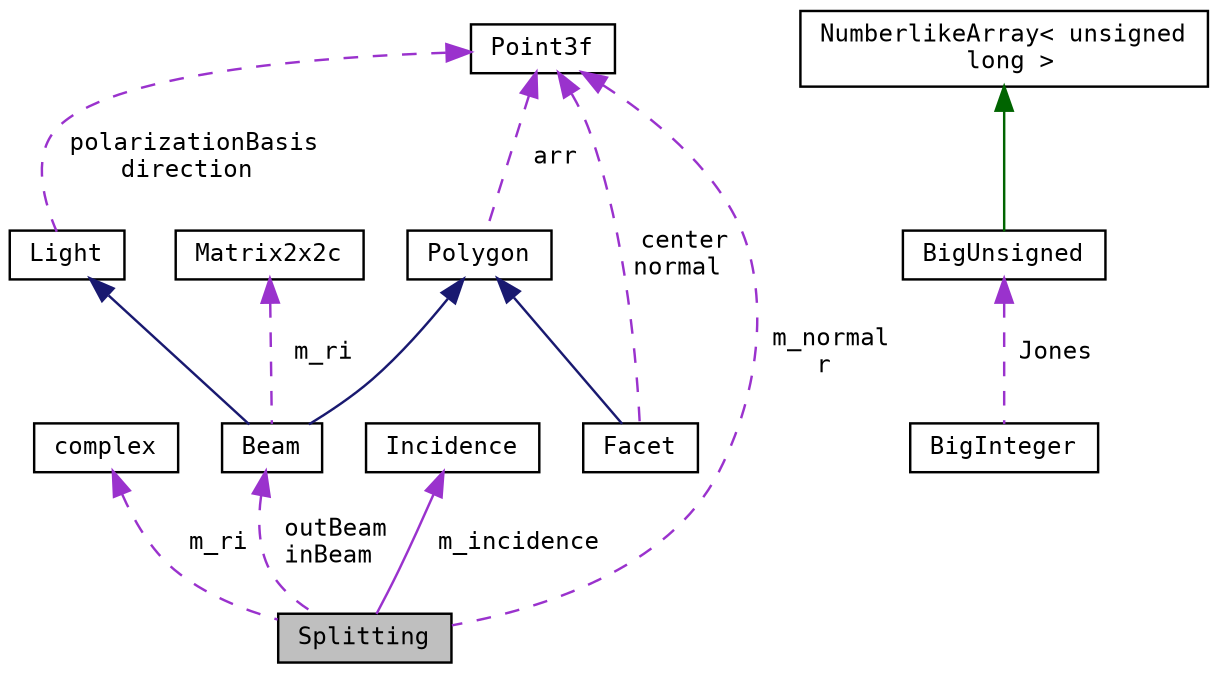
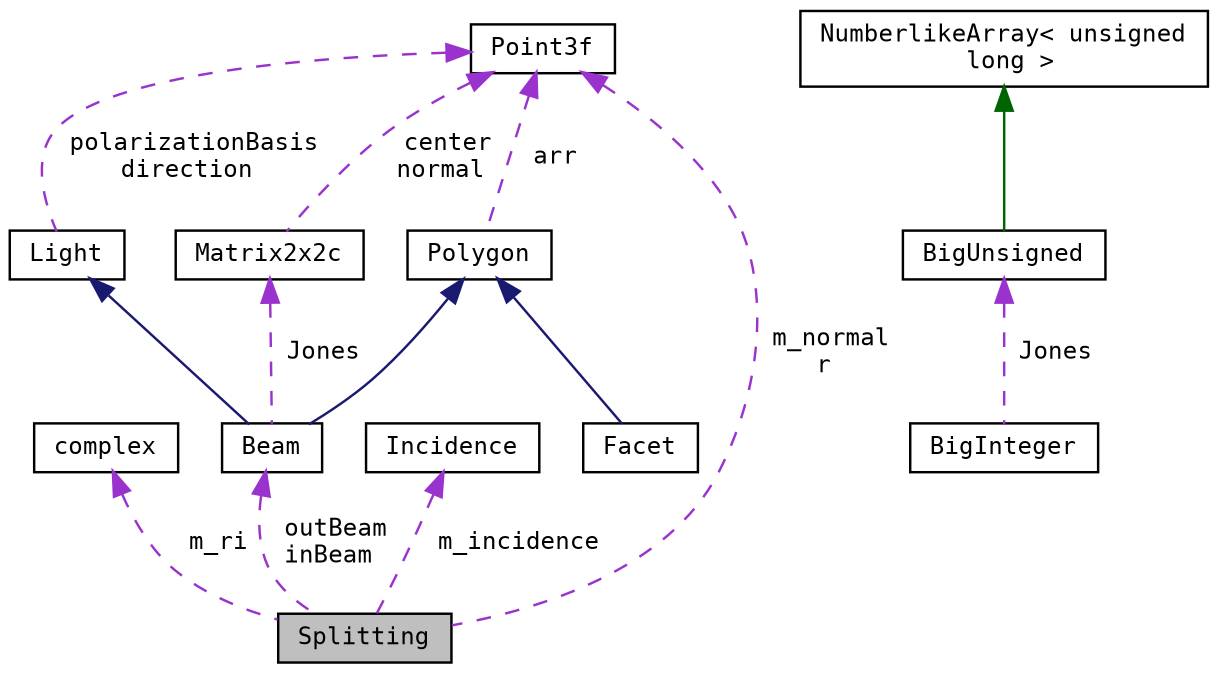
(621, 255) -> (370, 146)
(317, 353) -> (317, 353)
(406, 555) -> (406, 555)
